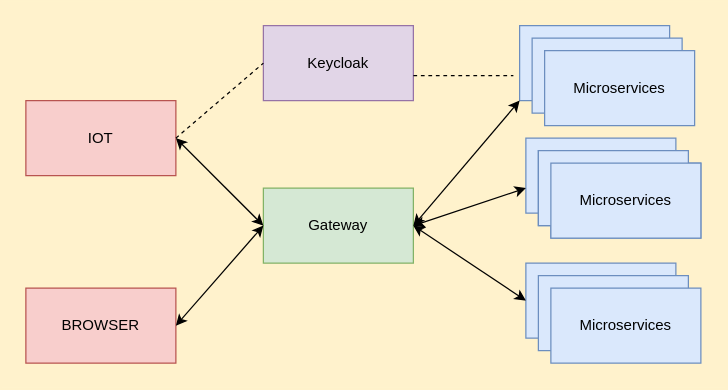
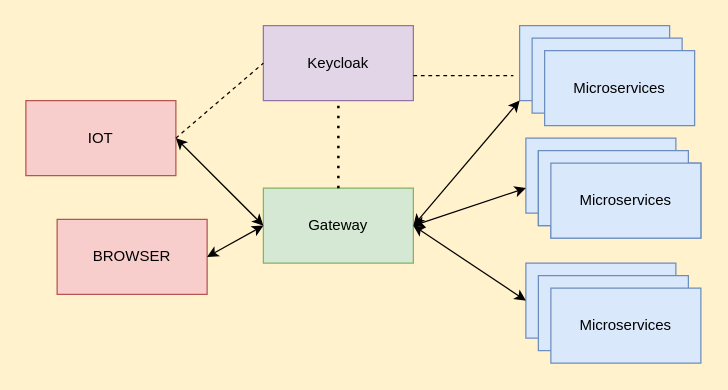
none -> (338, 146)
(101, 326) -> (132, 257)
